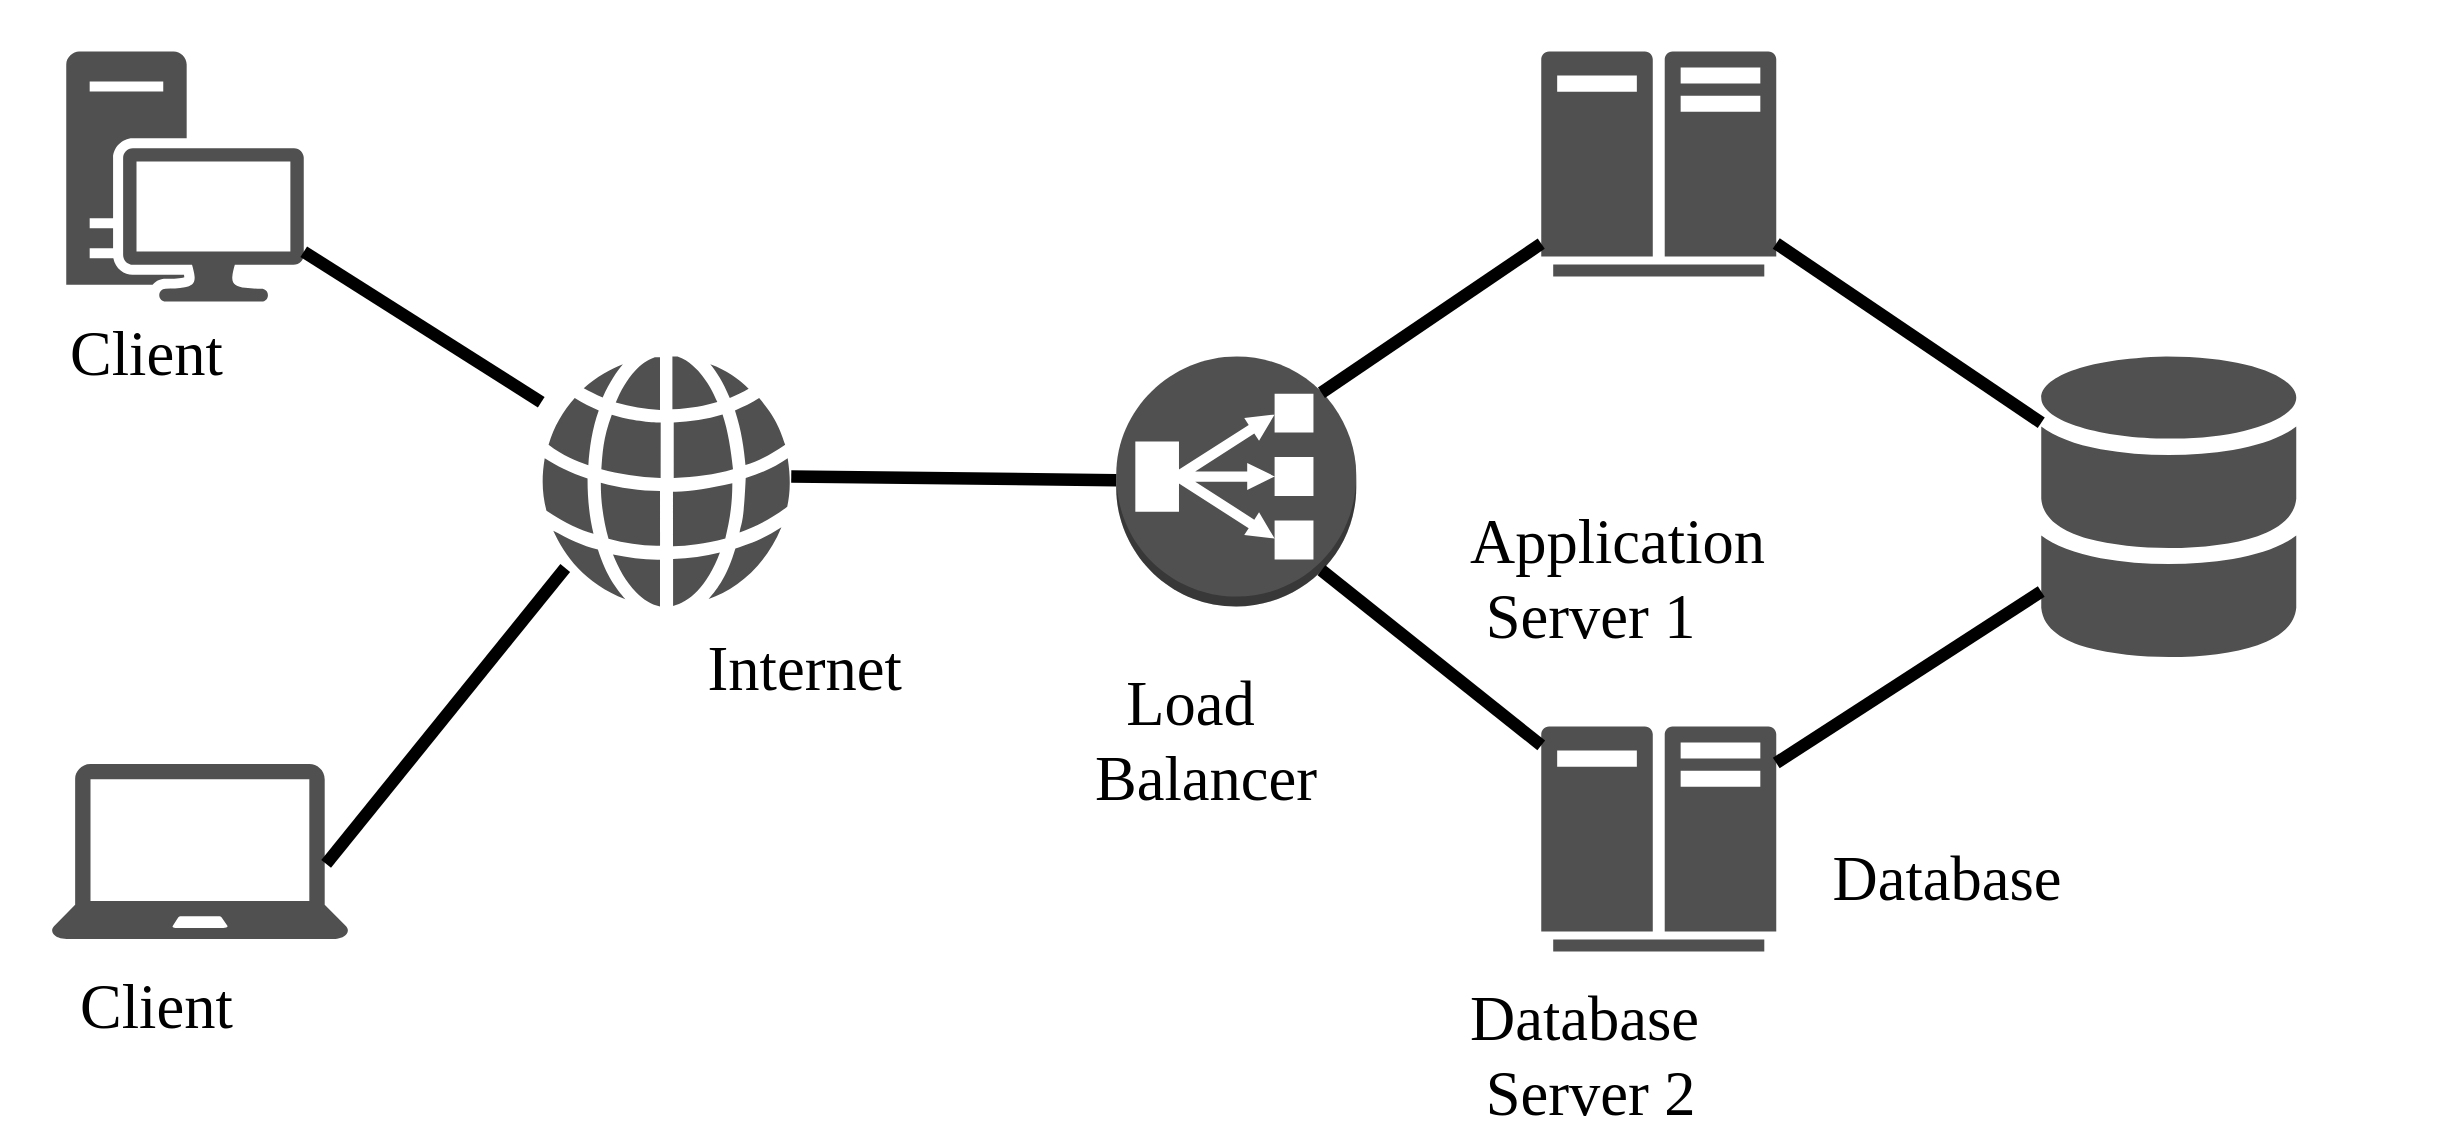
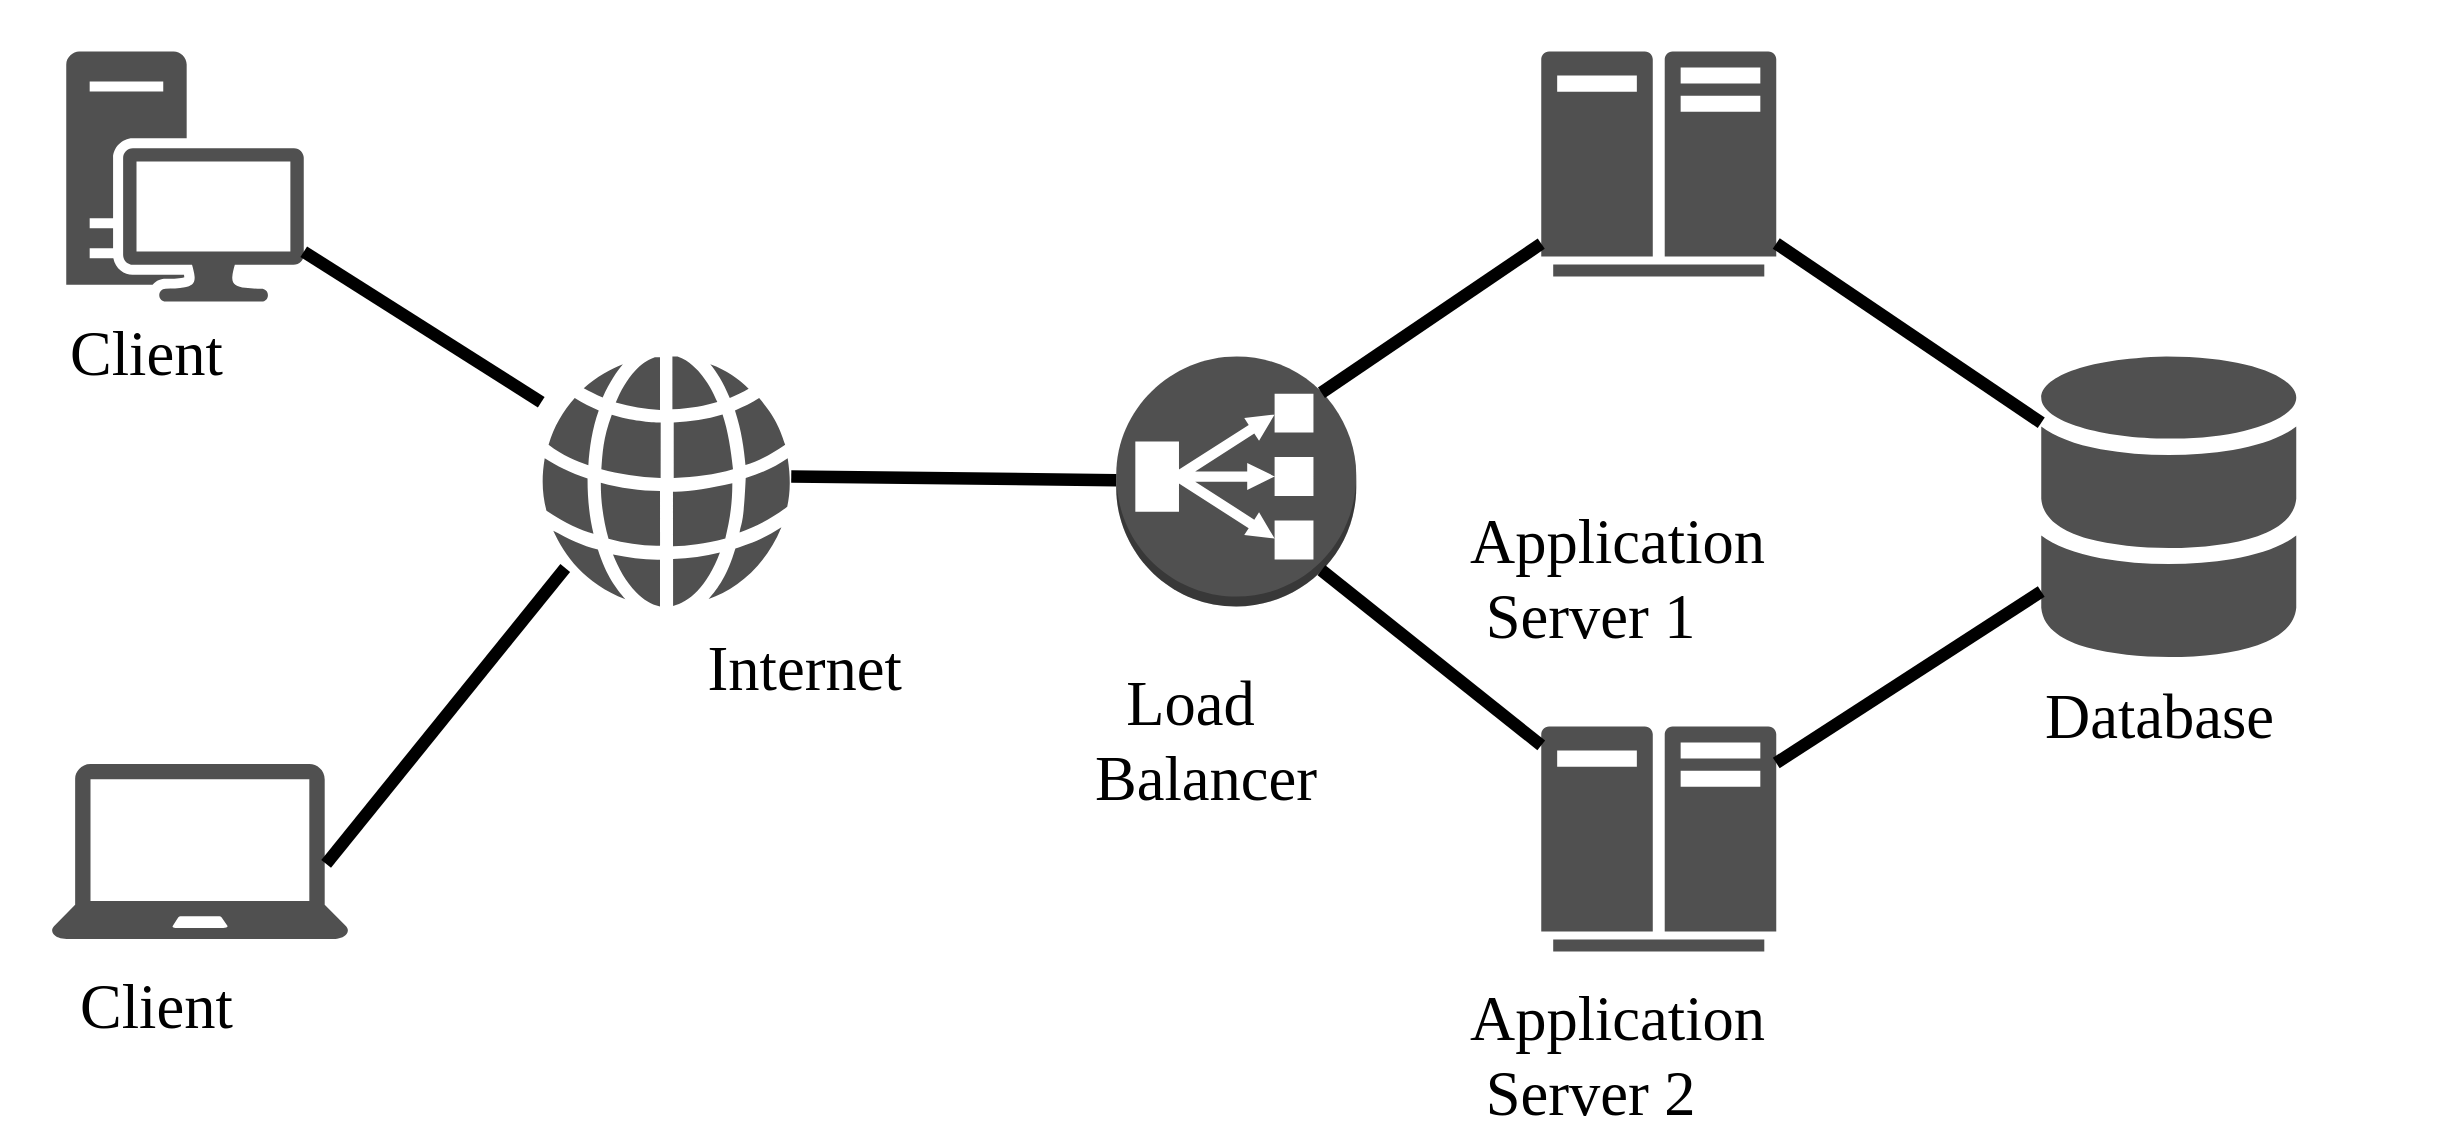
(2004, 861) -> (2216, 699)
(1538, 1020) -> (1552, 1020)
